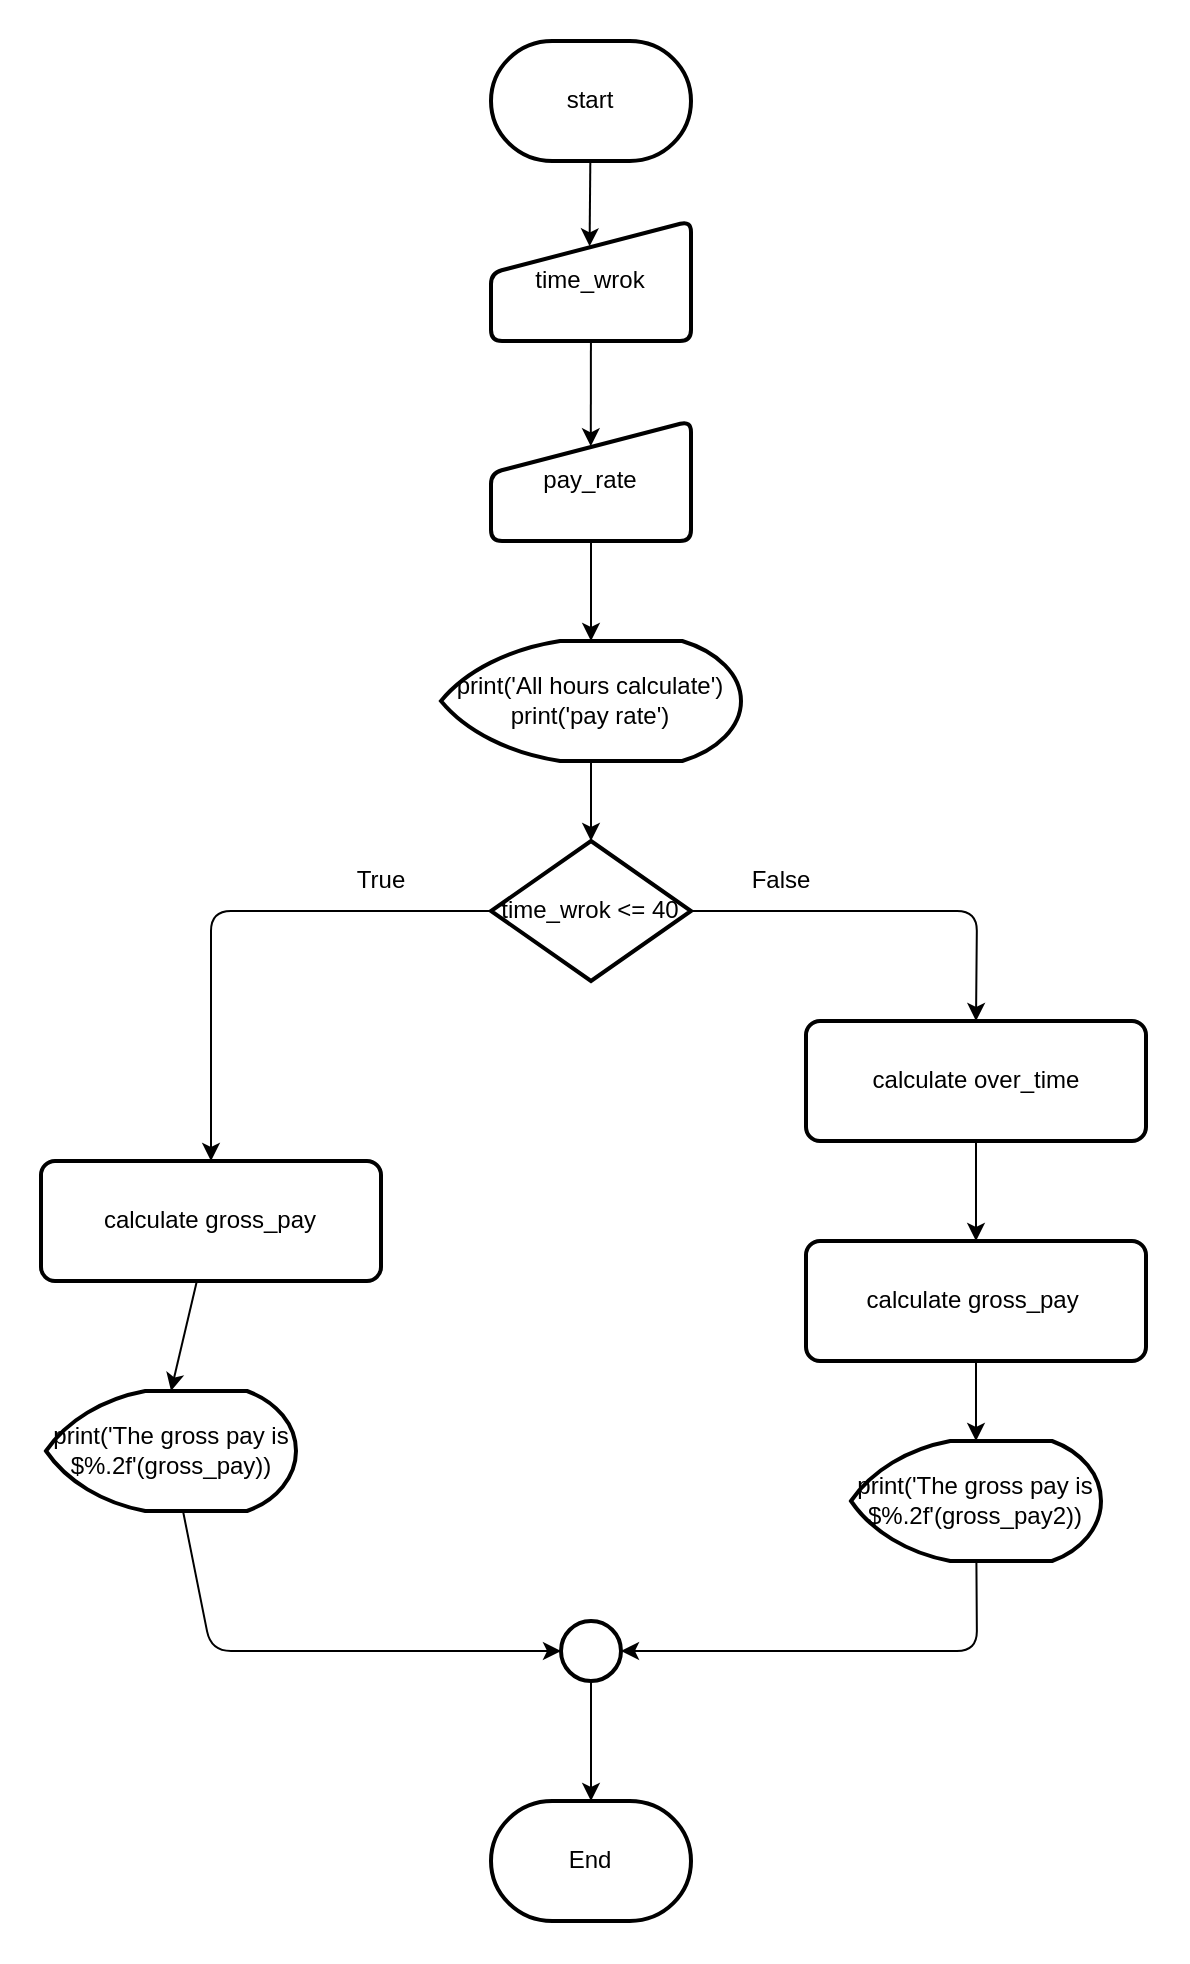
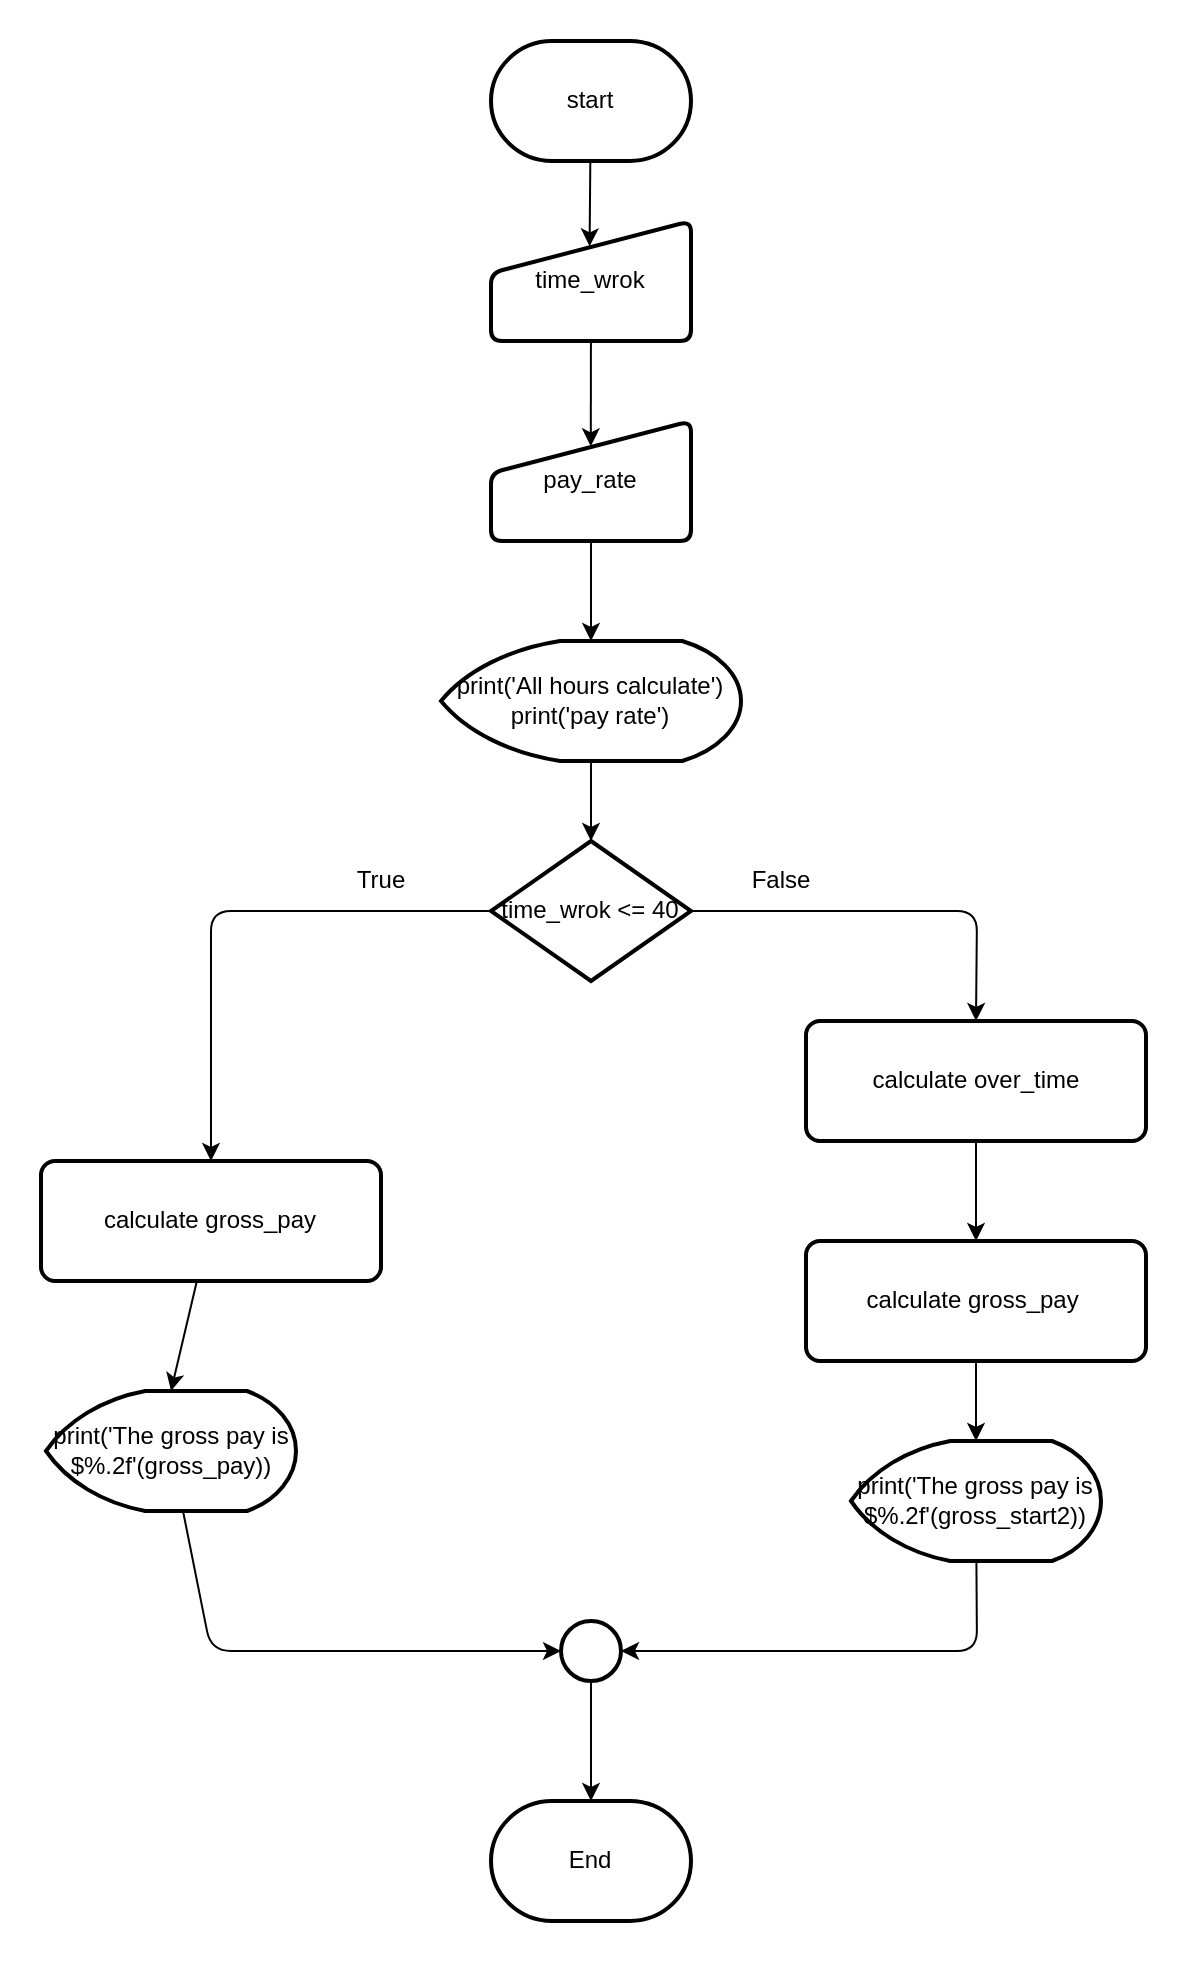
(976, 1501) -> (976, 1501)
